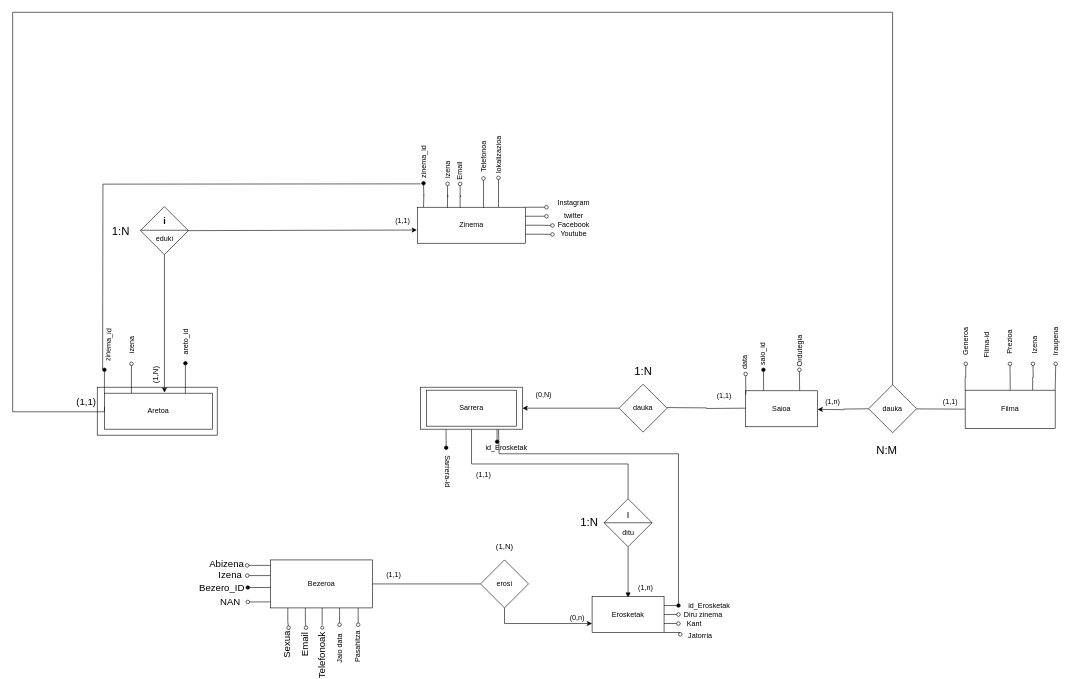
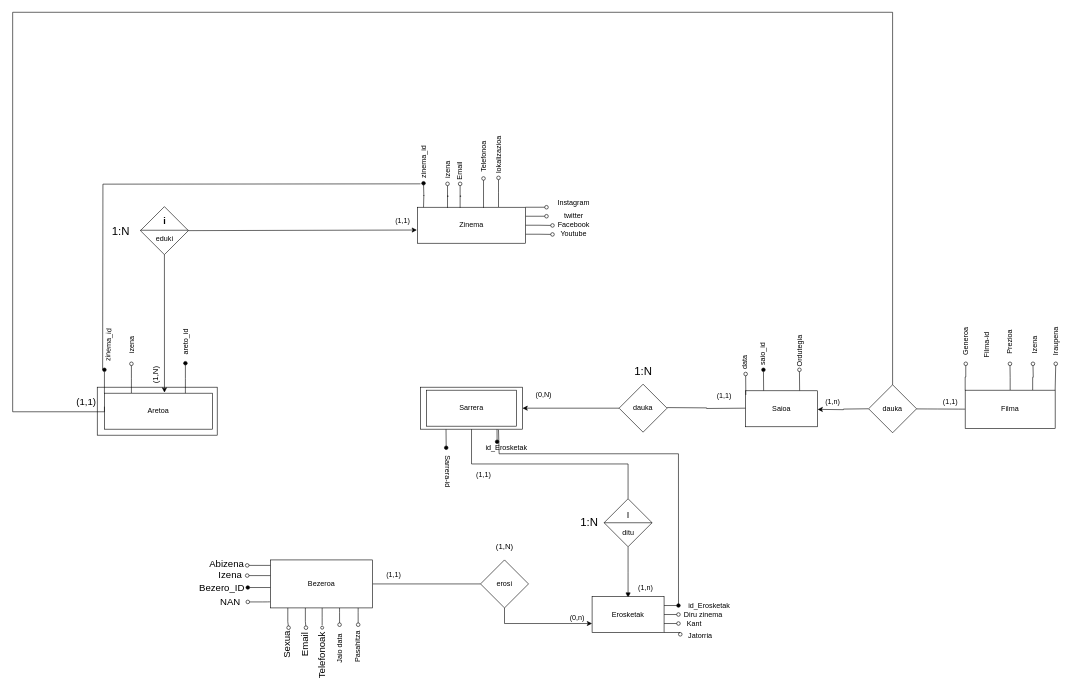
(887, 451) -> none
